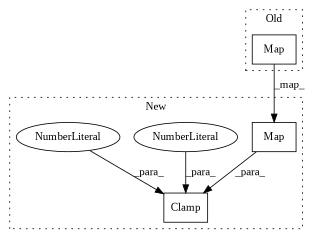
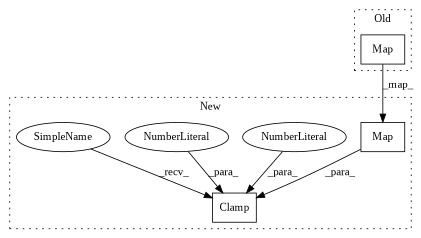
none -> (63, 137)
